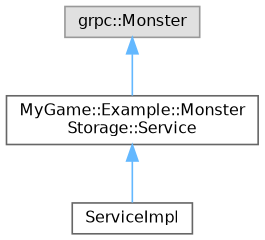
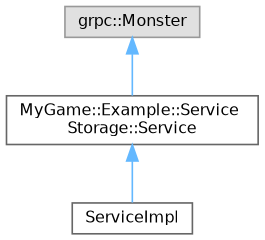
(132, 120) -> (132, 120)
